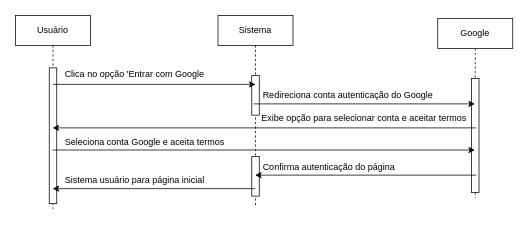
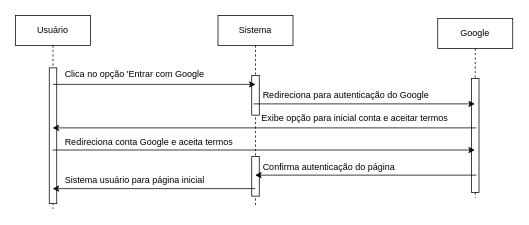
(354, 95) -> (352, 95)
(374, 124) -> (365, 118)
(150, 142) -> (155, 148)
